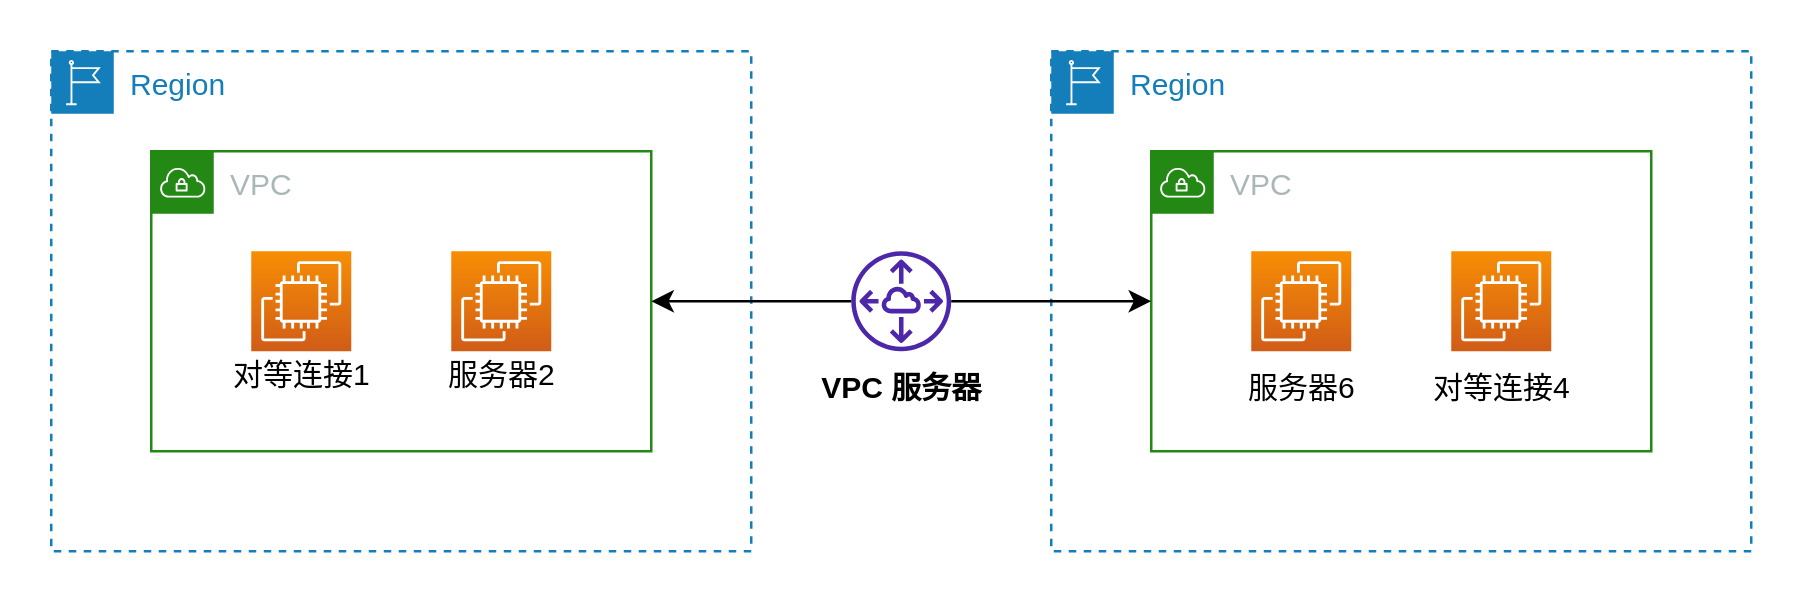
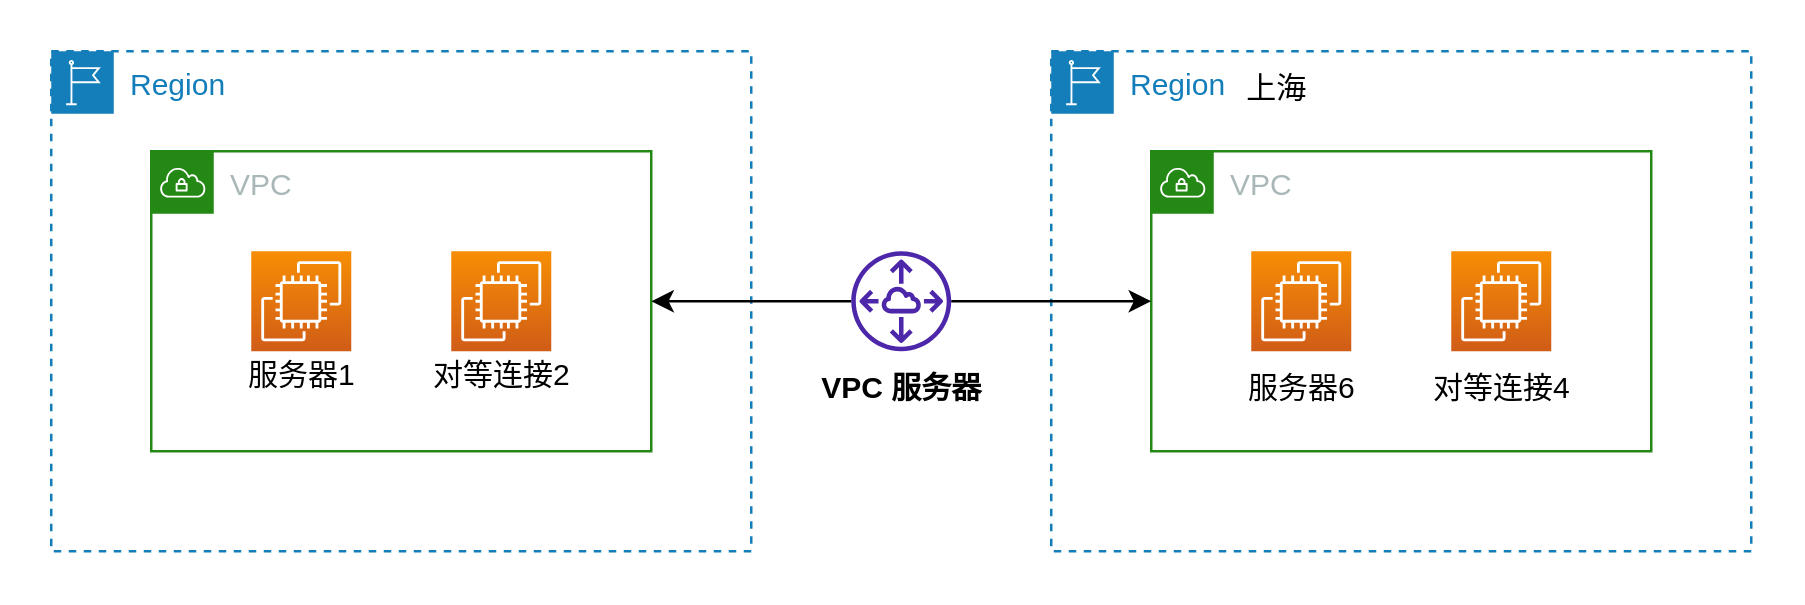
none -> (1276, 89)
(303, 376) -> (303, 376)
(503, 376) -> (503, 376)
